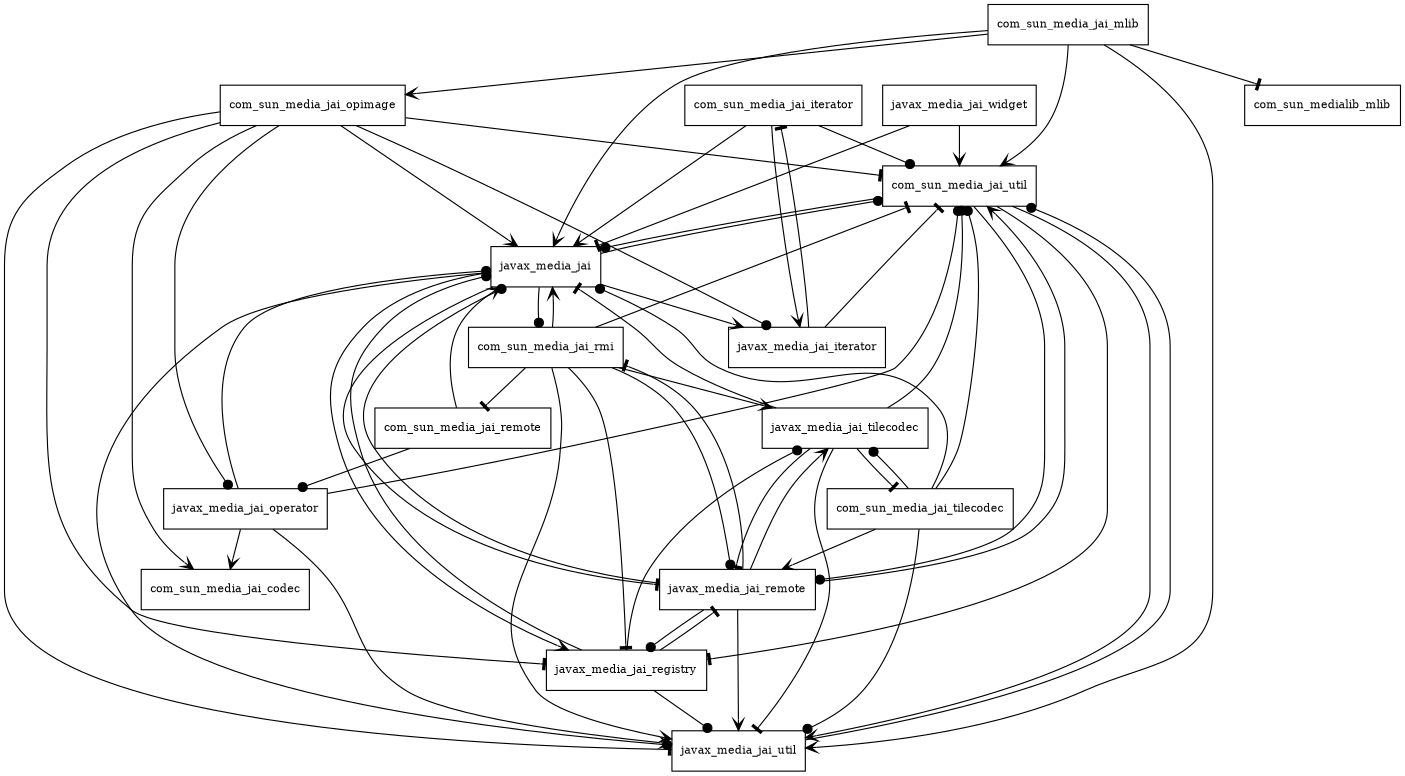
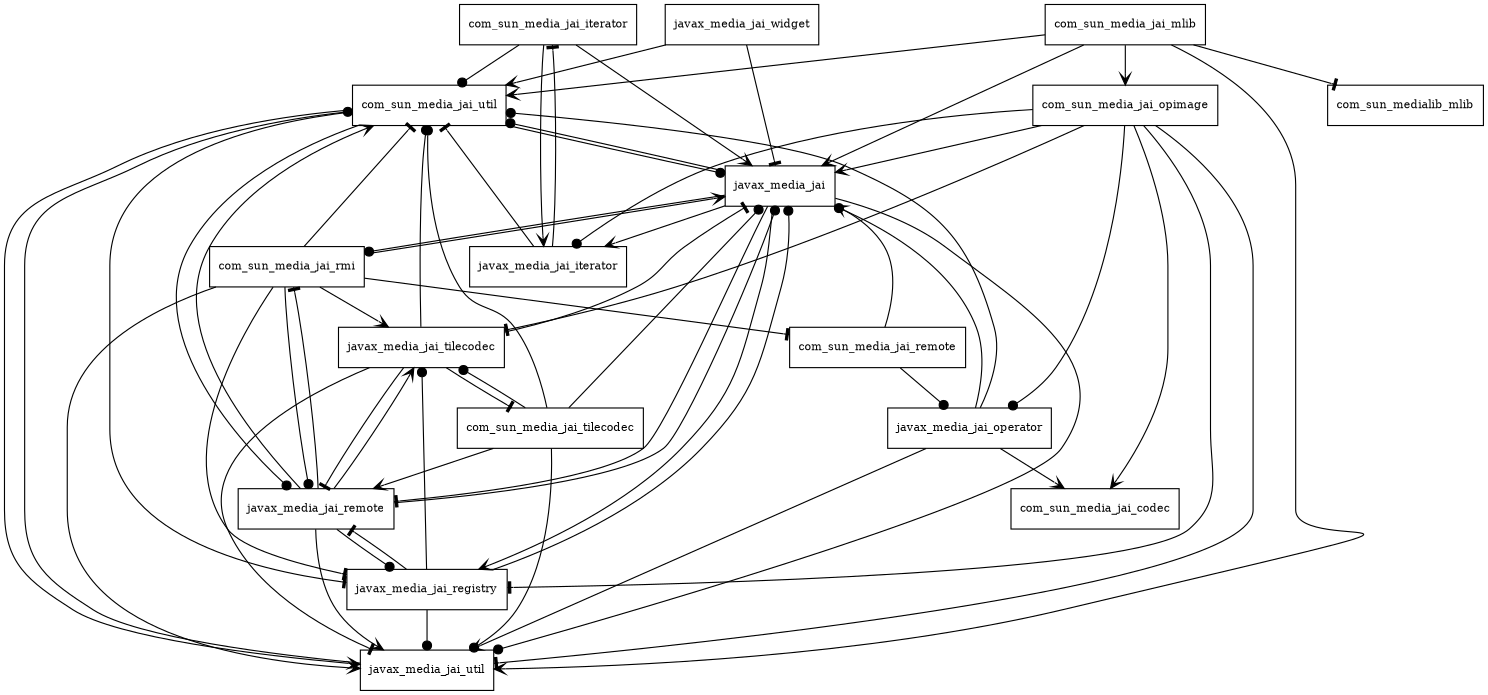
(641, 146) -> (802, 243)
